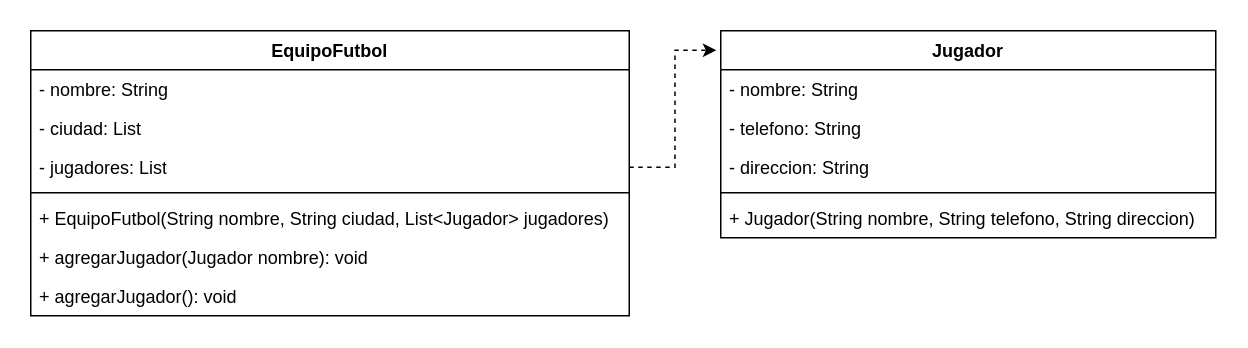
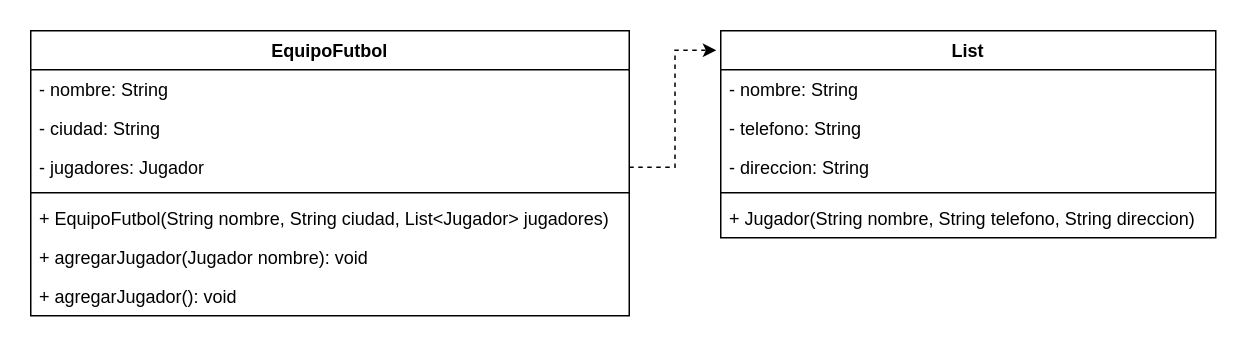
(968, 52) -> (968, 52)
(99, 130) -> (109, 130)
(116, 169) -> (134, 169)
